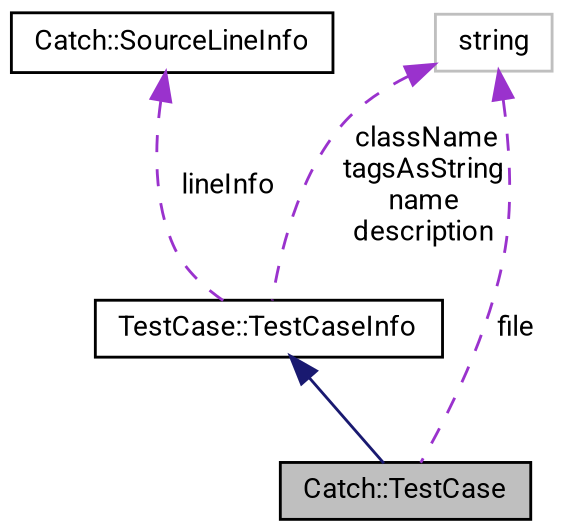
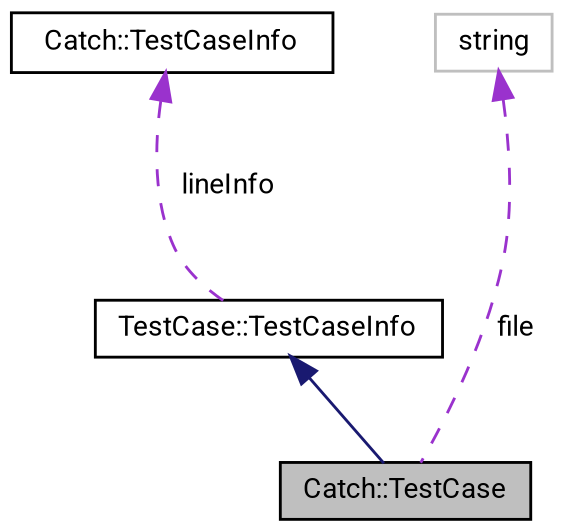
(172, 43) -> (172, 43)
(312, 170) -> none
